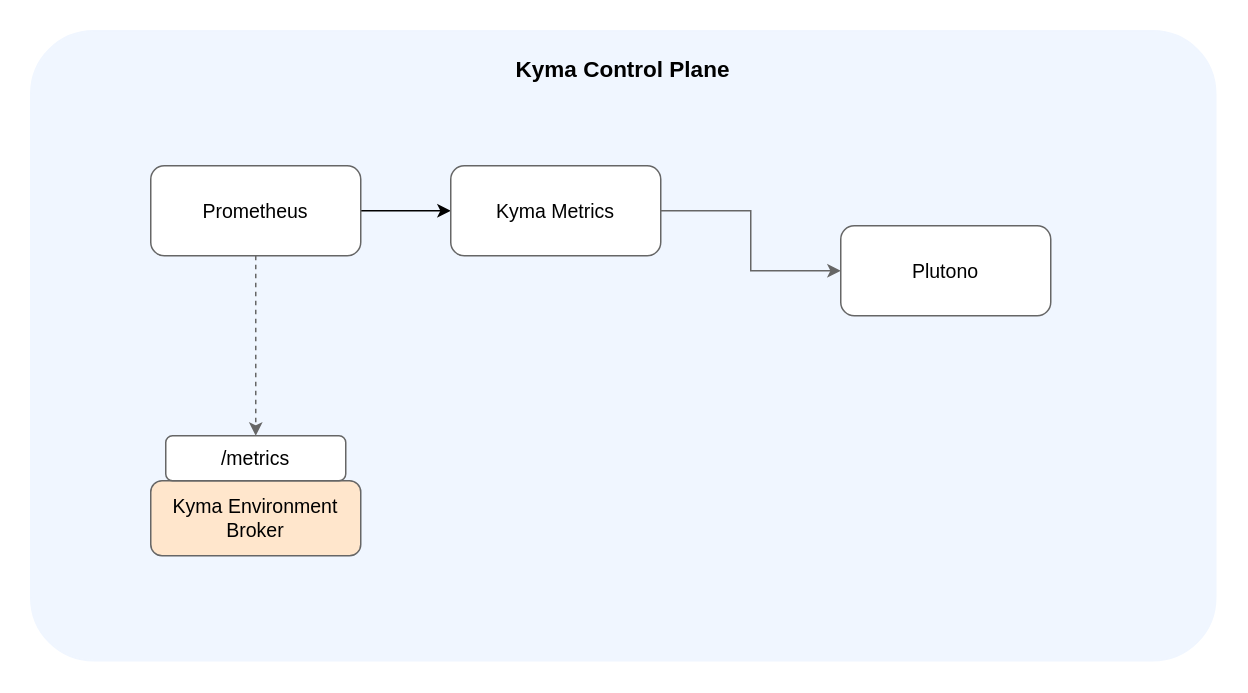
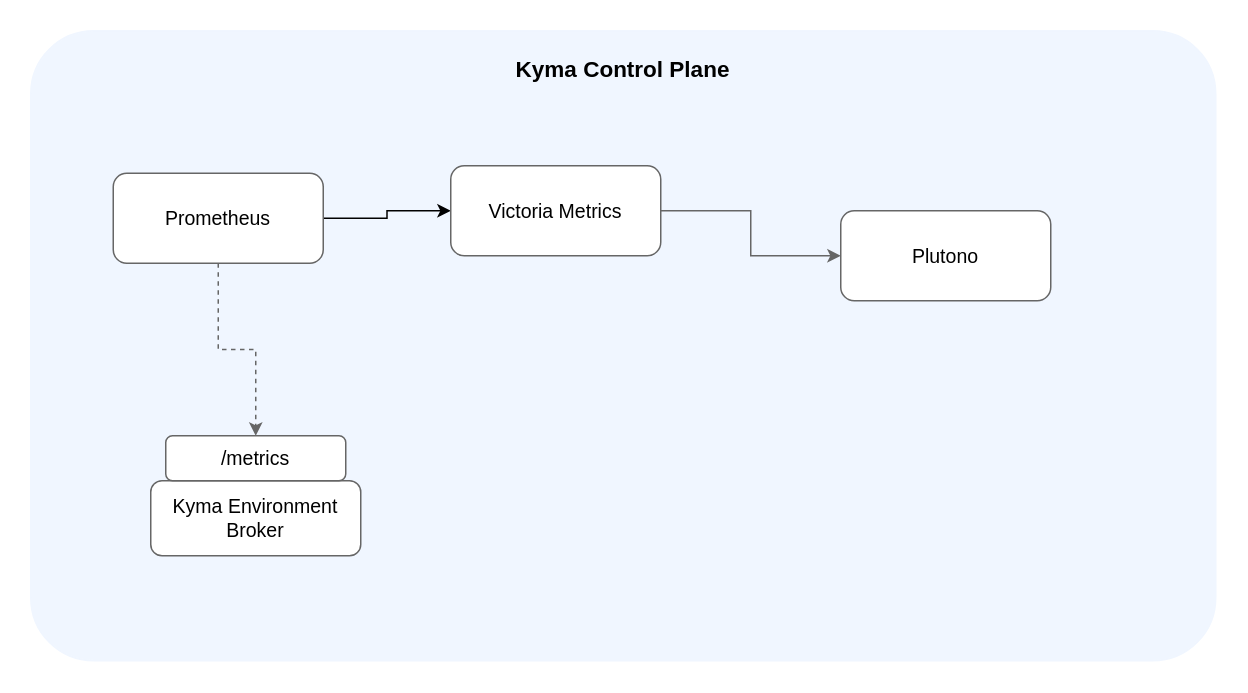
(256, 211) -> (218, 218)
(556, 211) -> (556, 211)
(946, 271) -> (946, 256)
(256, 518) -> (256, 518)
